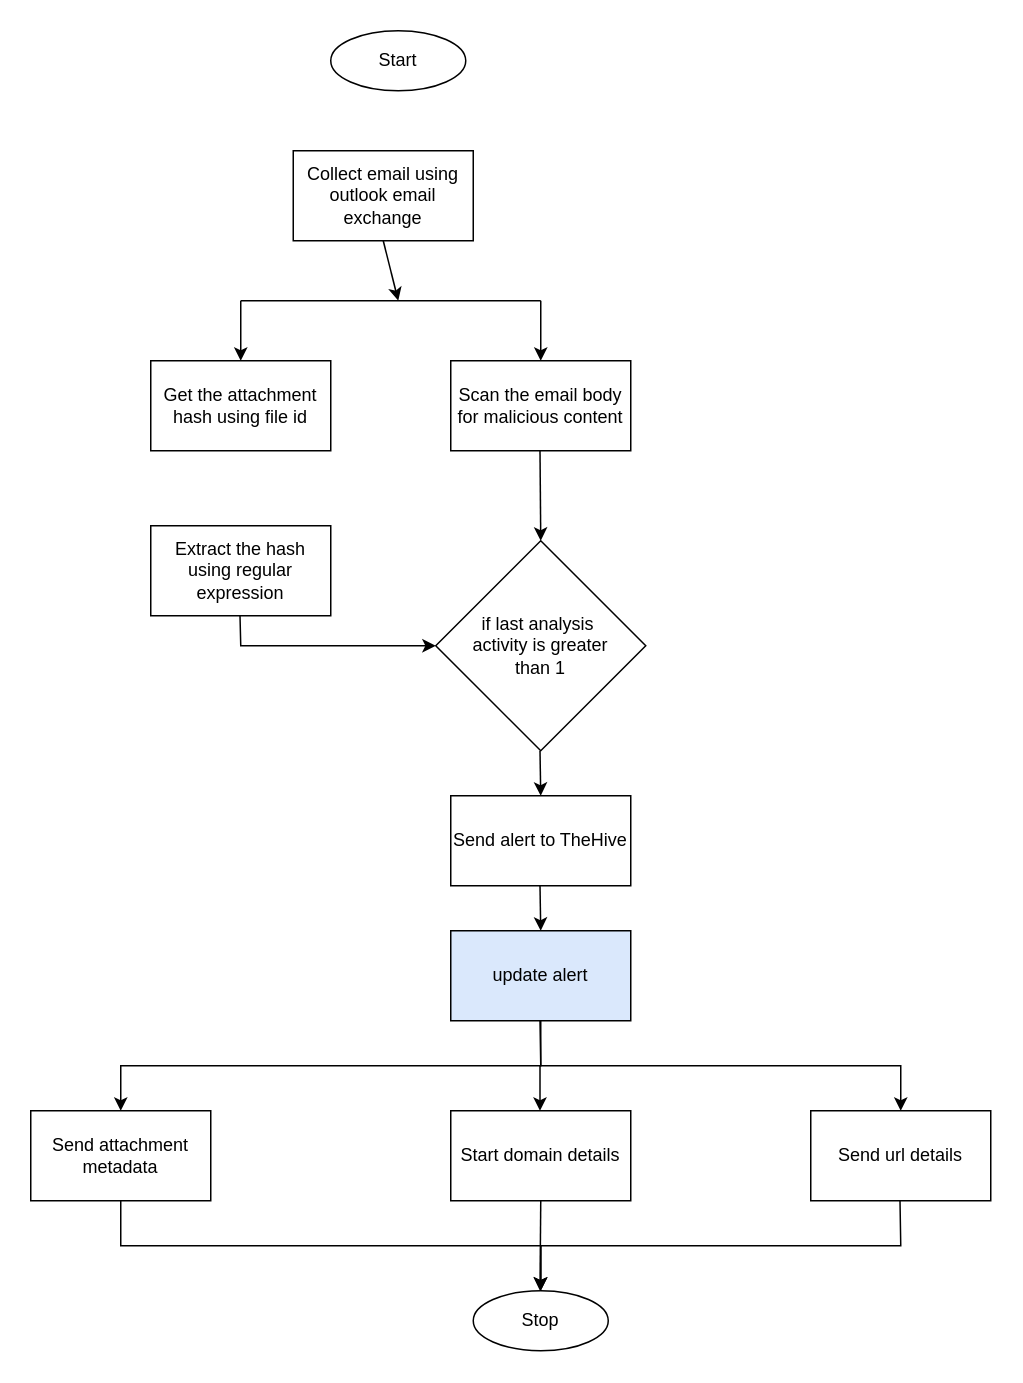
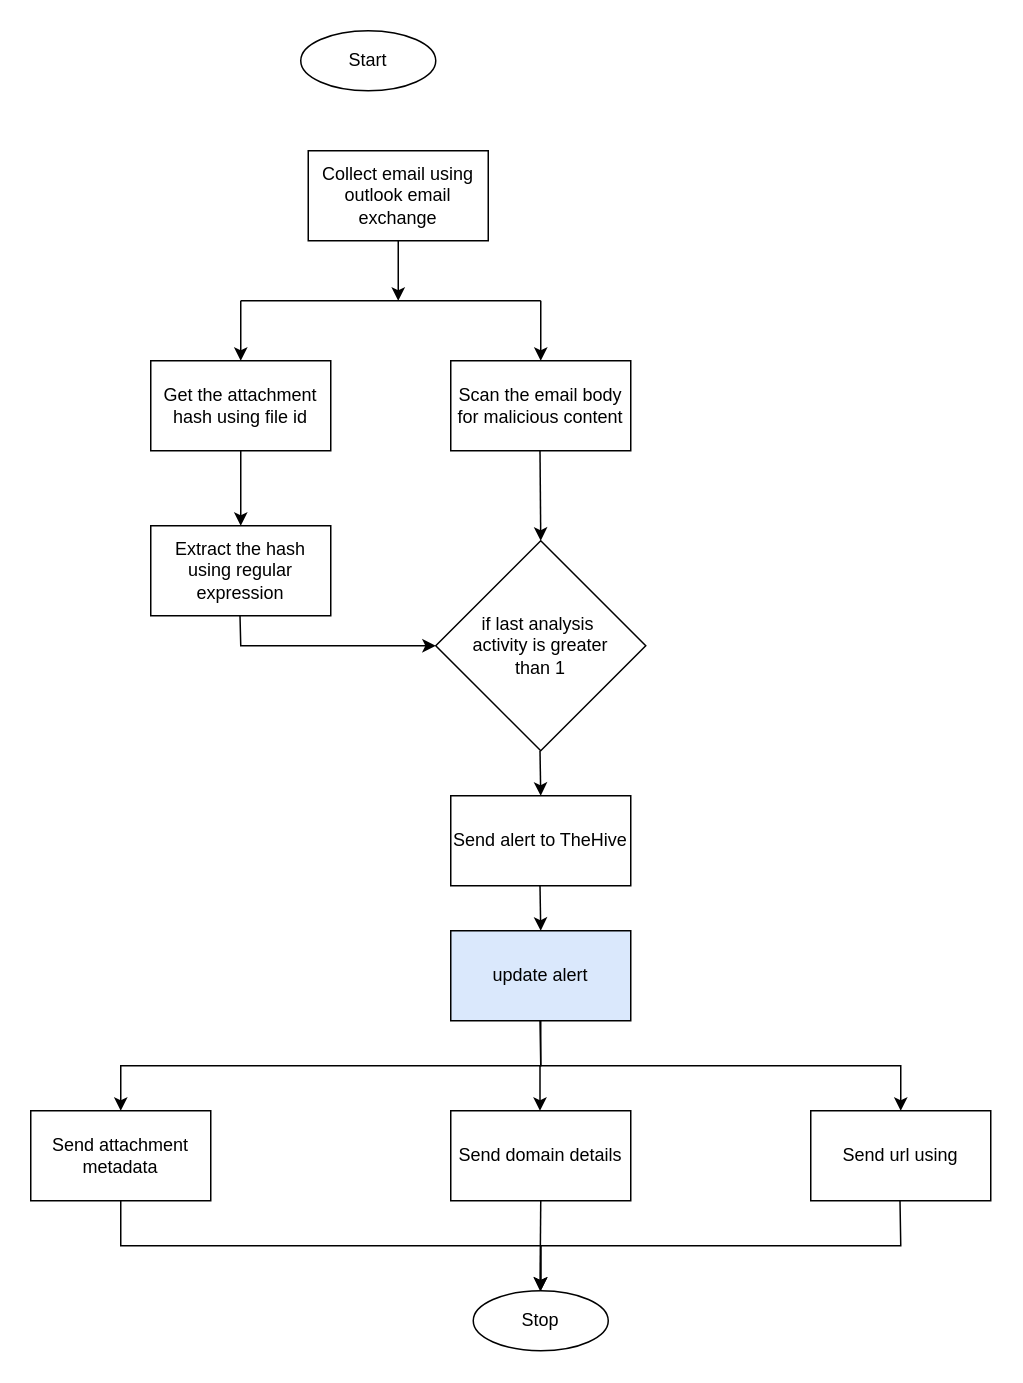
(398, 61) -> (368, 61)
(383, 196) -> (398, 196)
none -> (241, 483)
(541, 1156) -> (541, 1156)
(901, 1156) -> (901, 1156)
